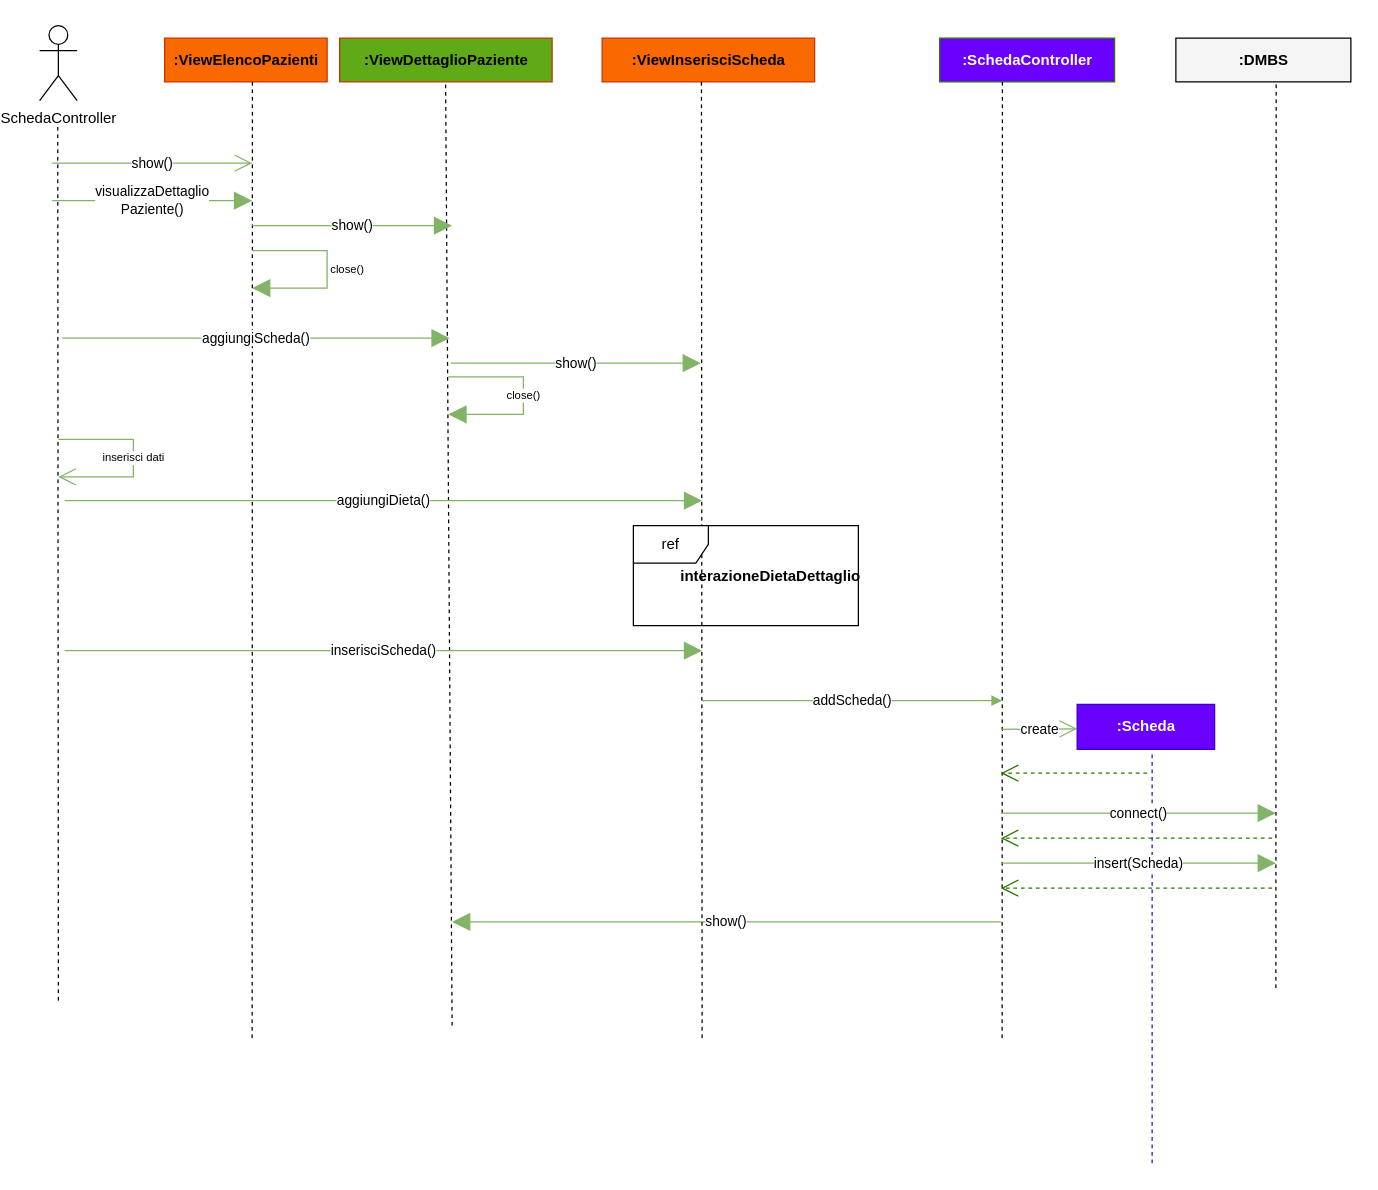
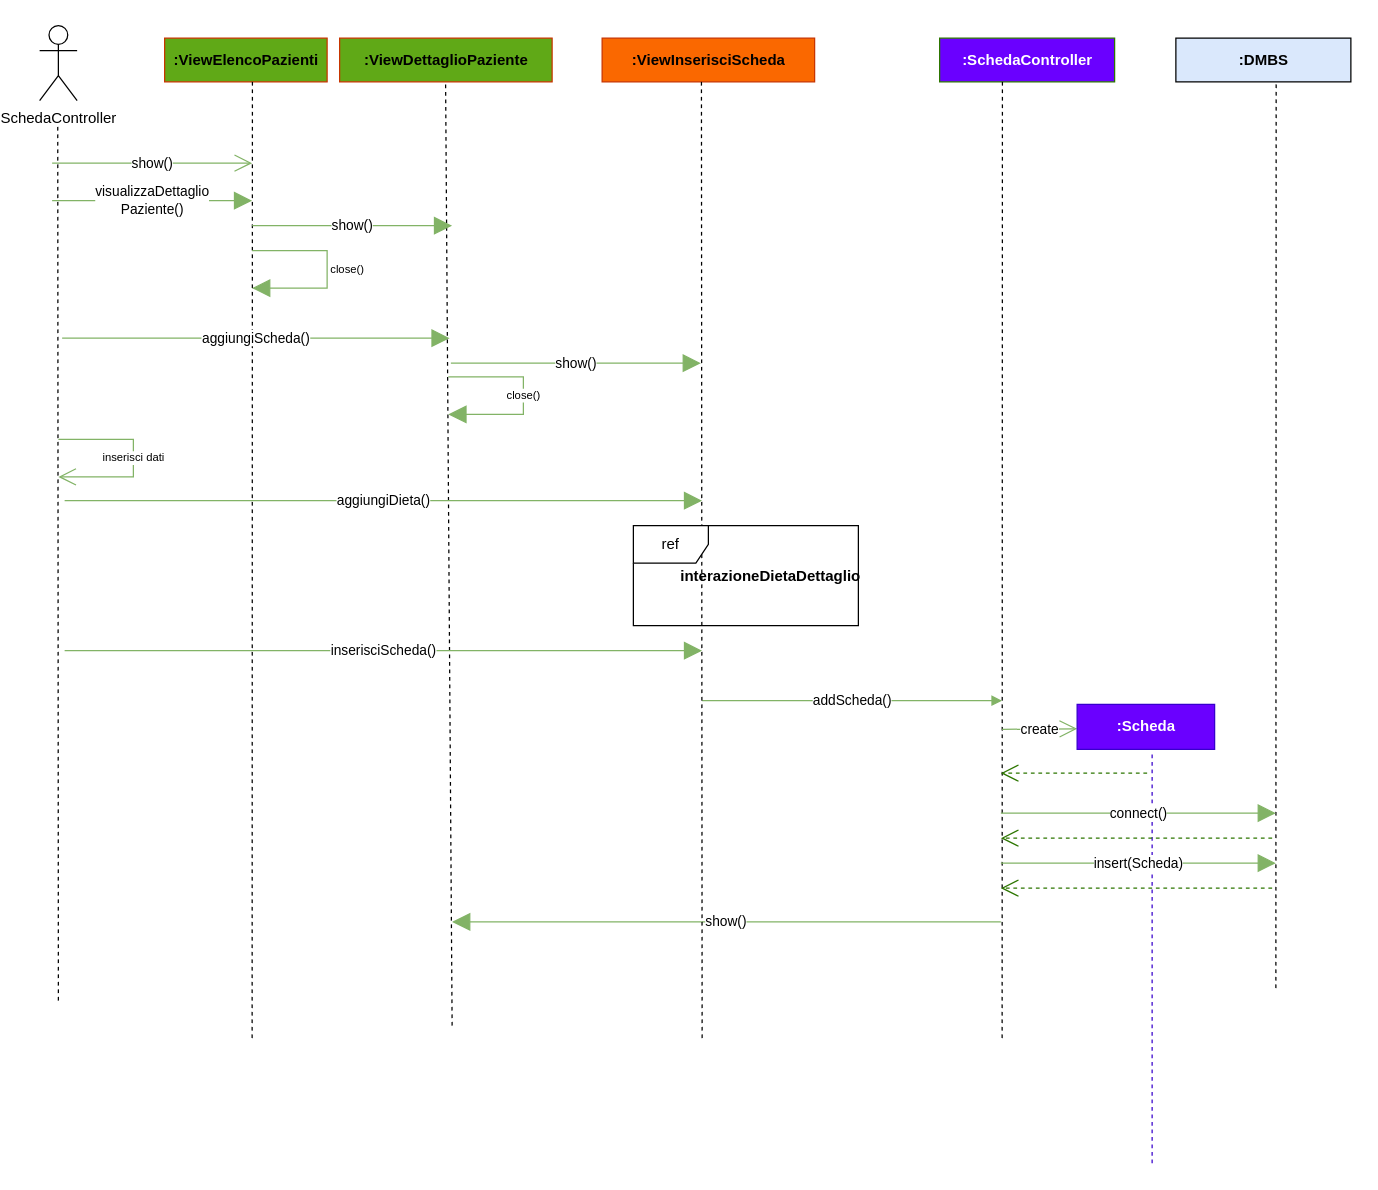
(246, 60) -> (246, 60)
(1263, 60) -> (1263, 60)
